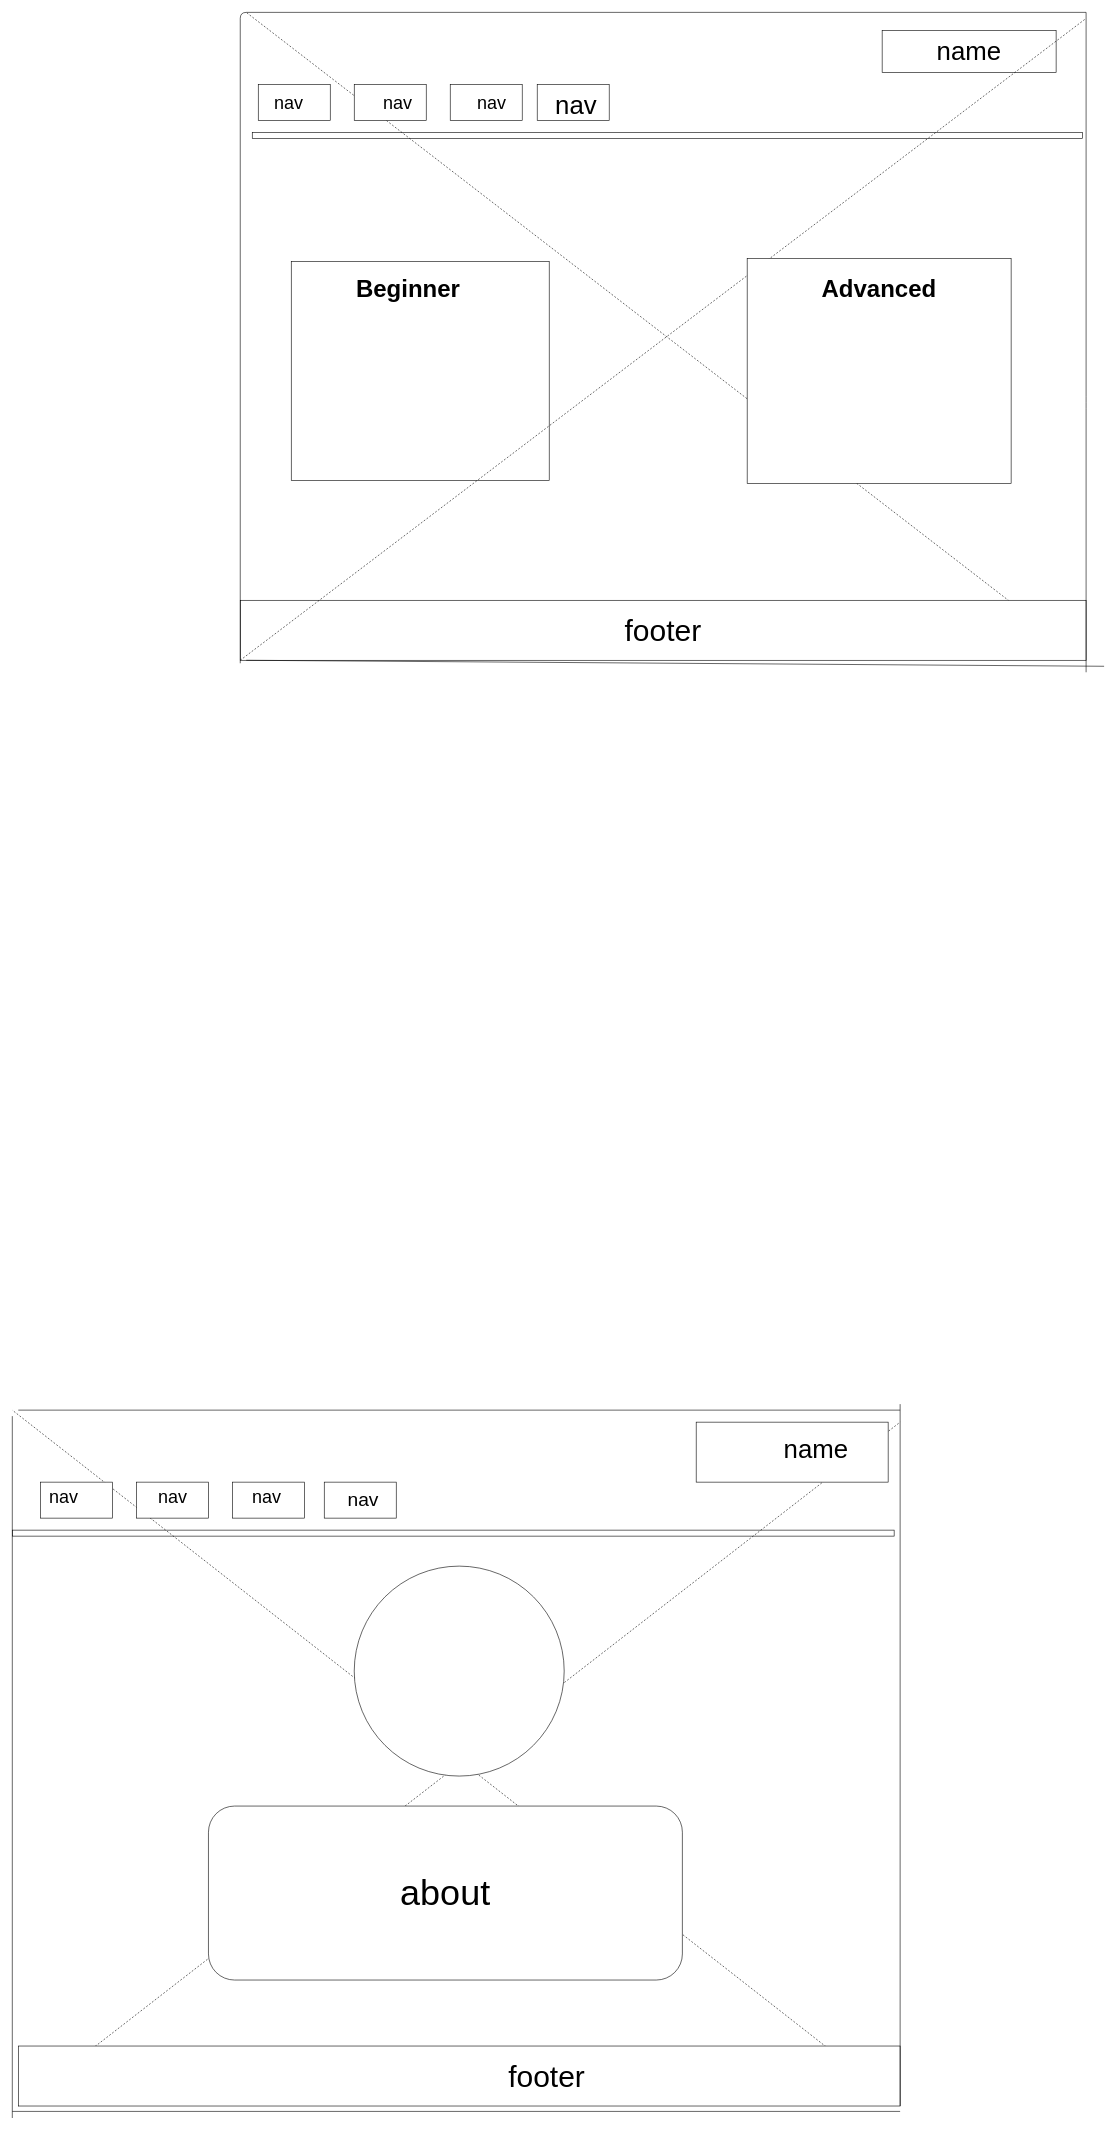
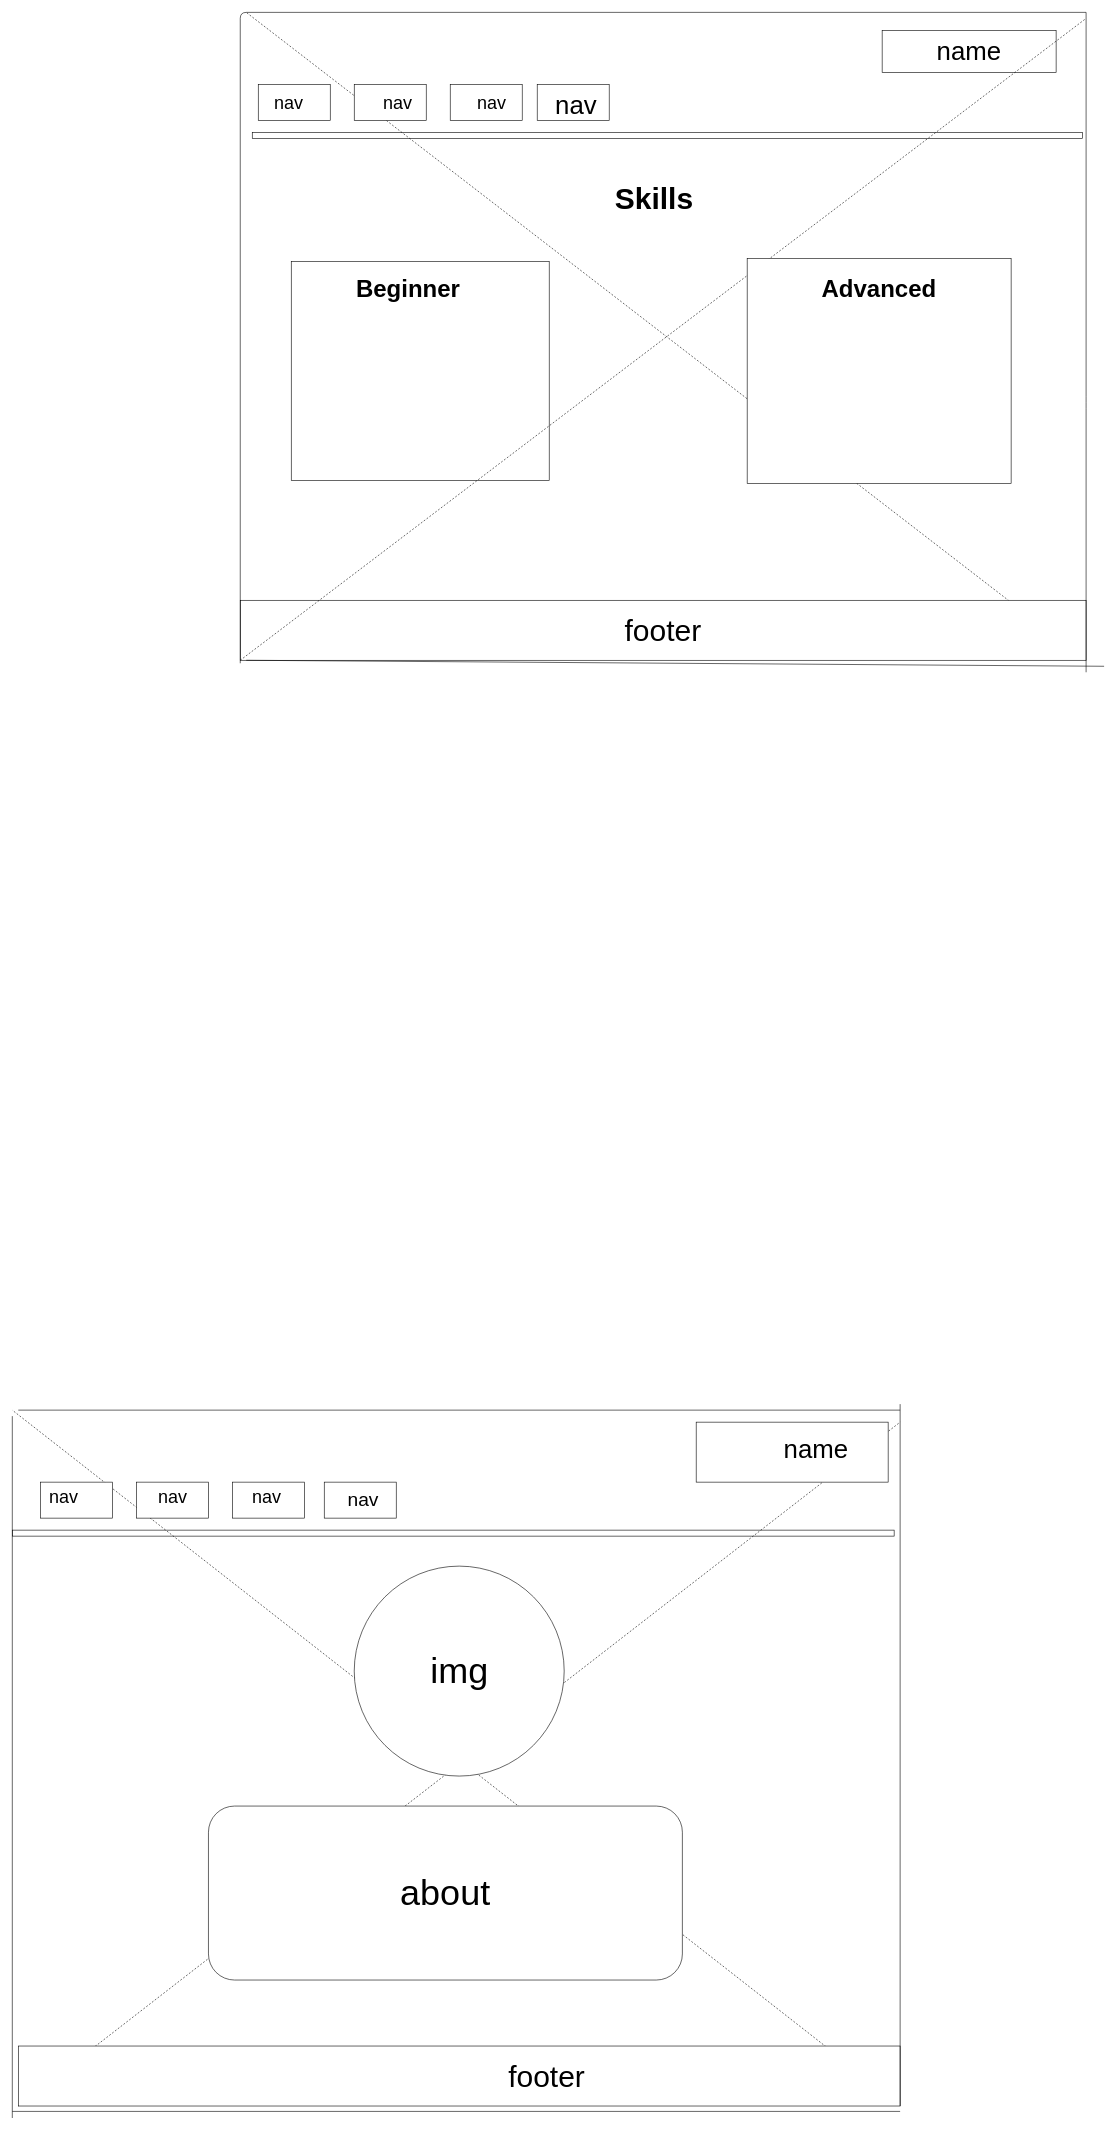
none -> (654, 198)
none -> (459, 1671)
